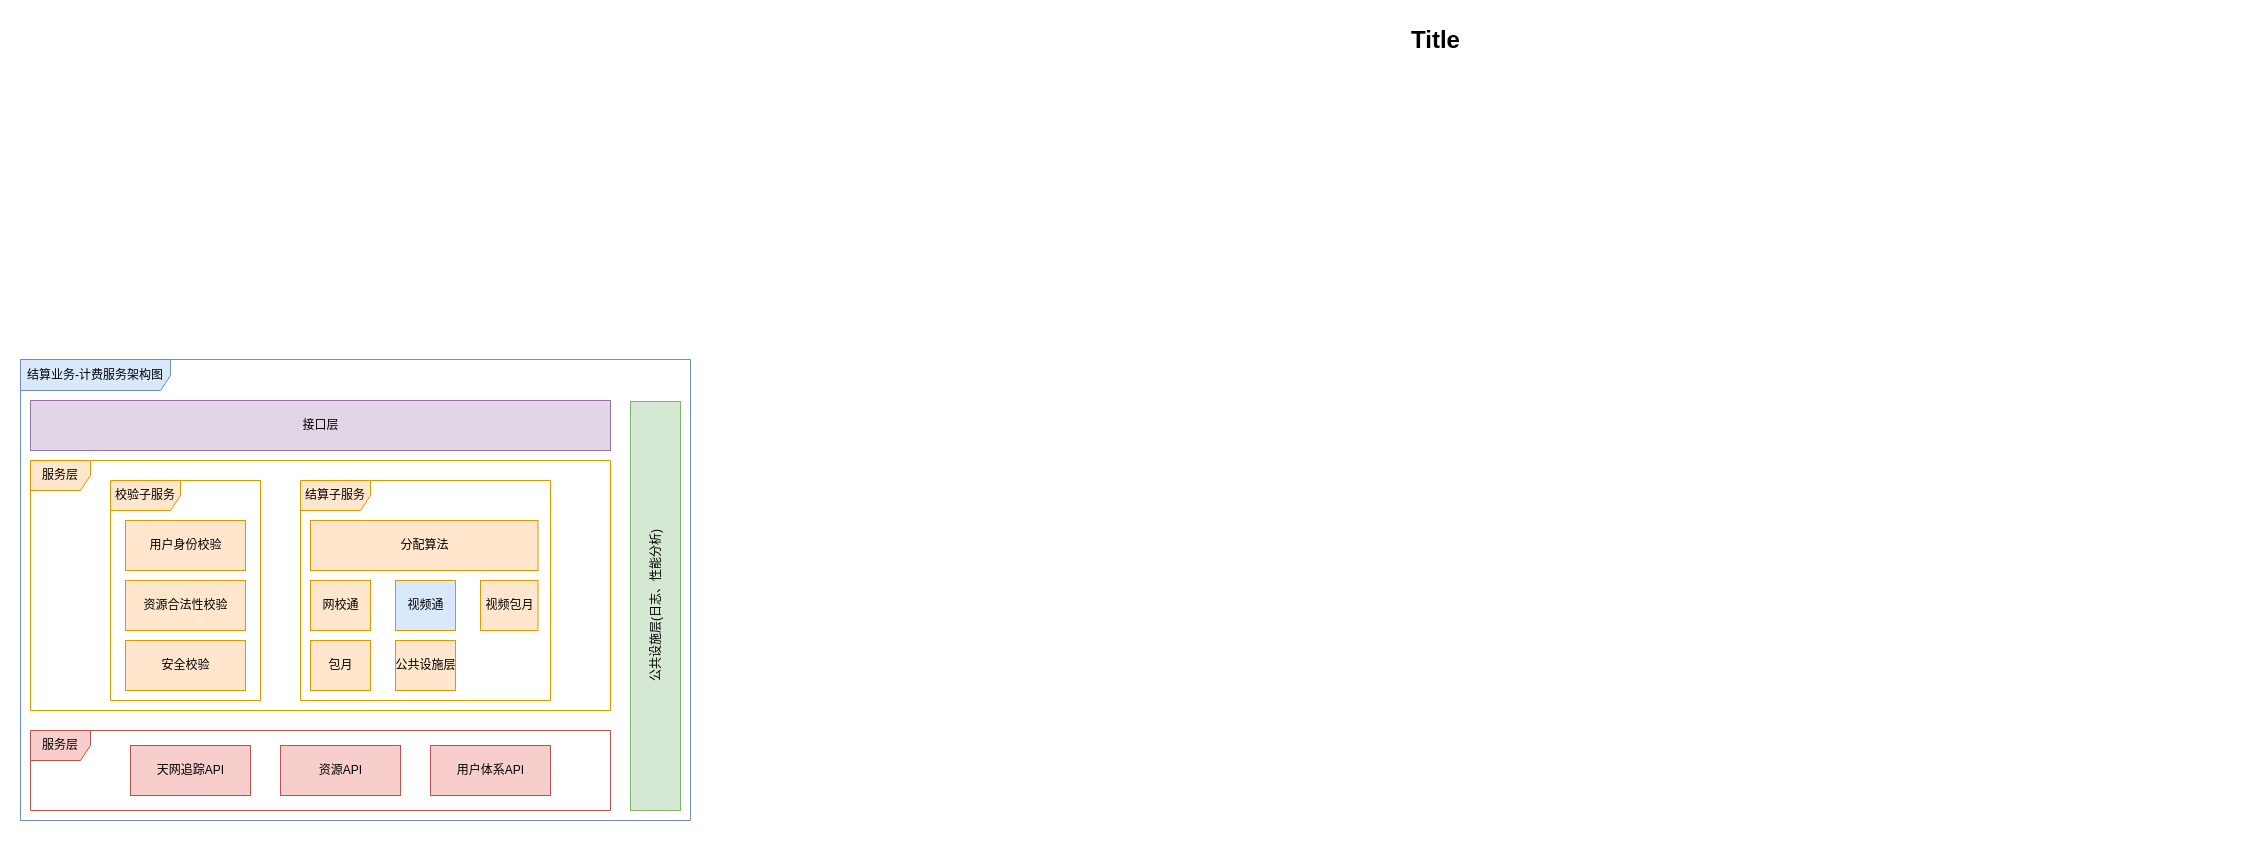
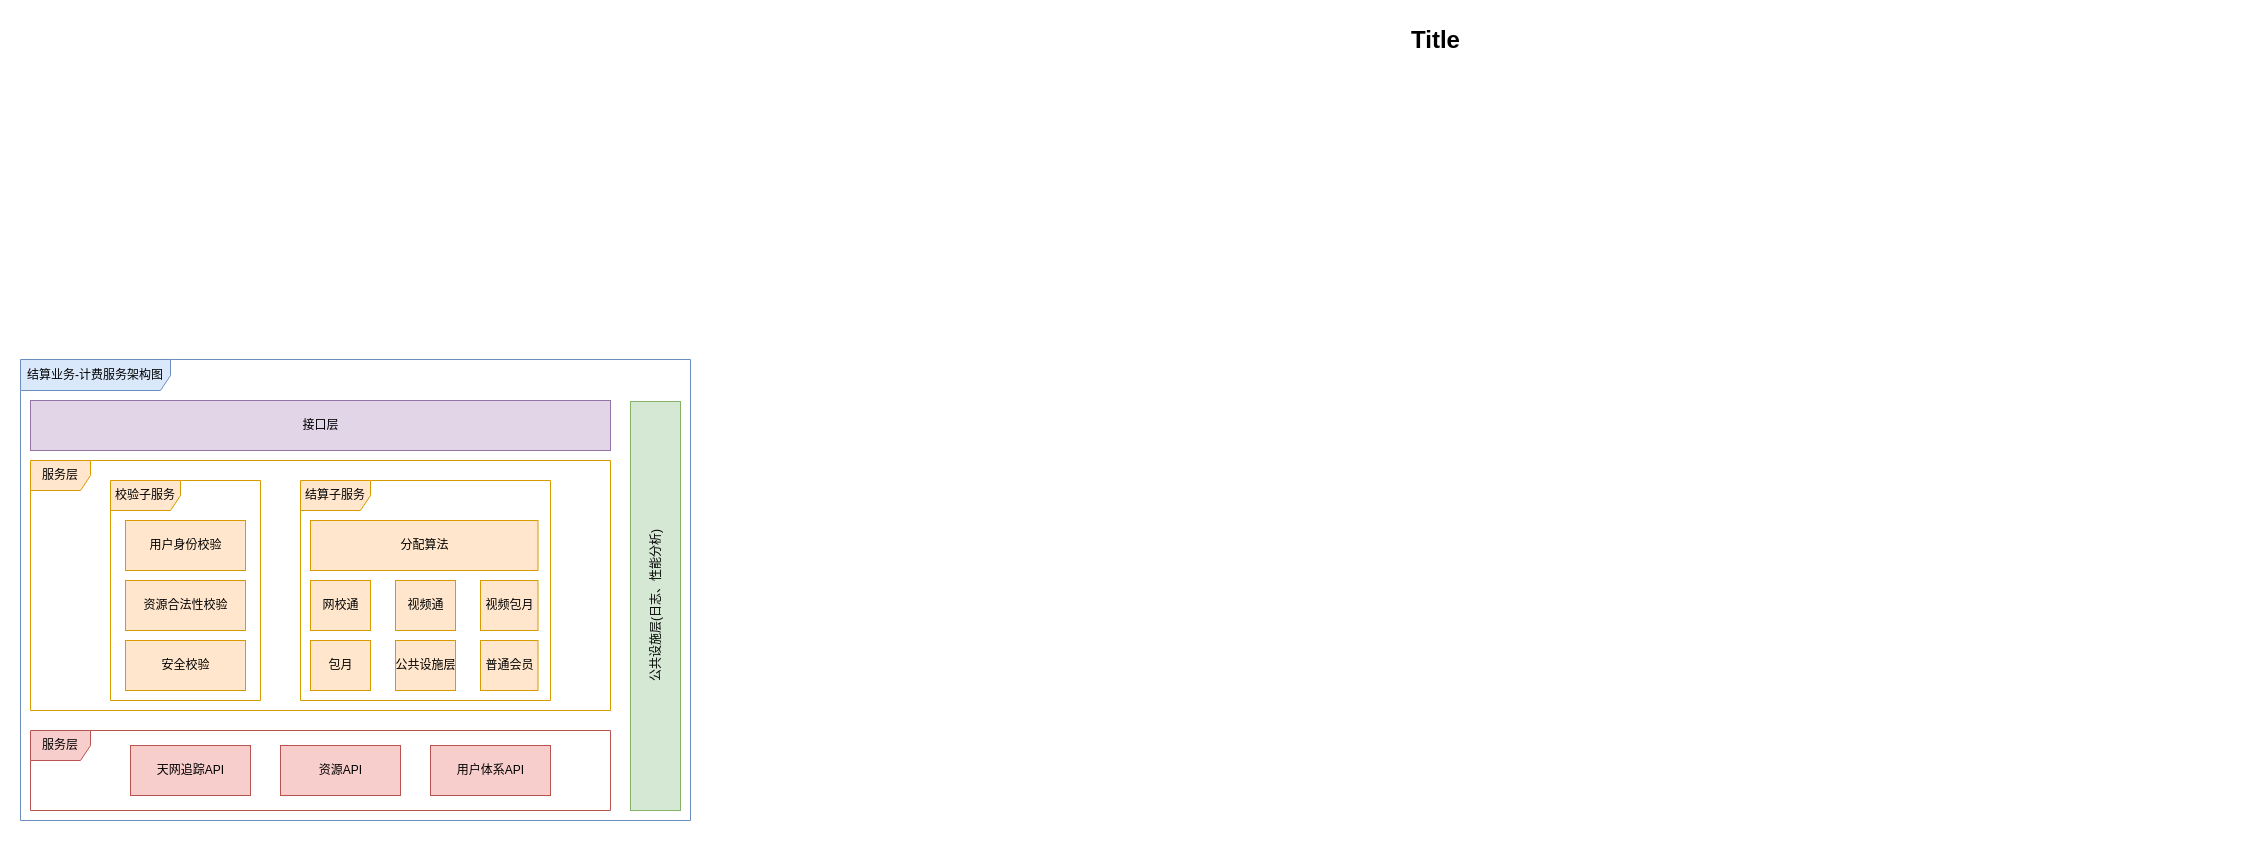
(426, 606) -> (426, 606)
none -> (509, 666)
